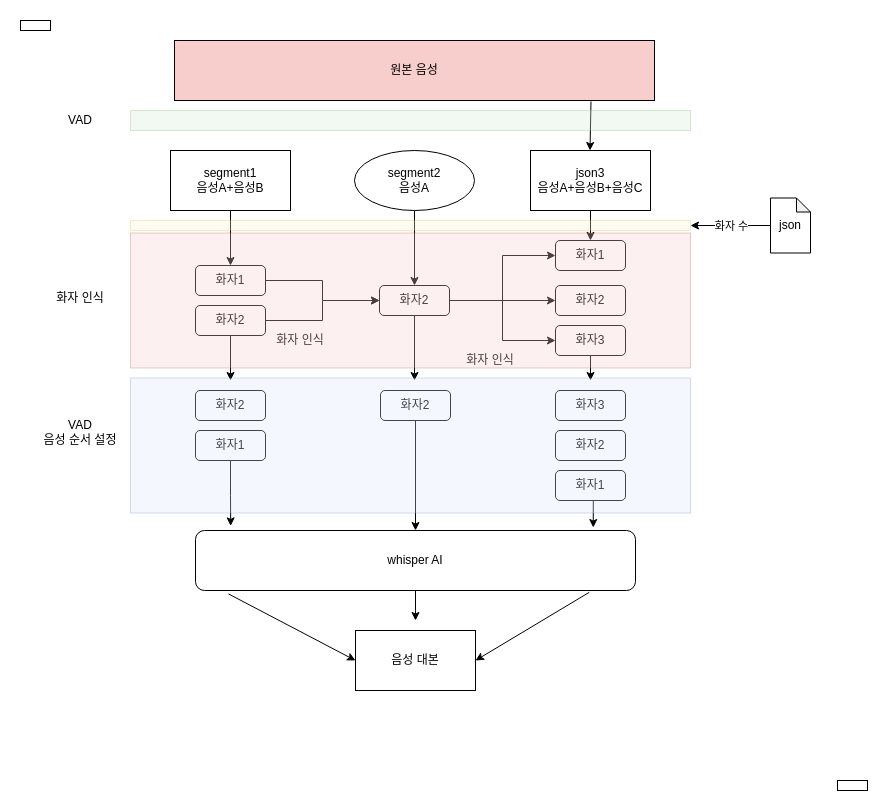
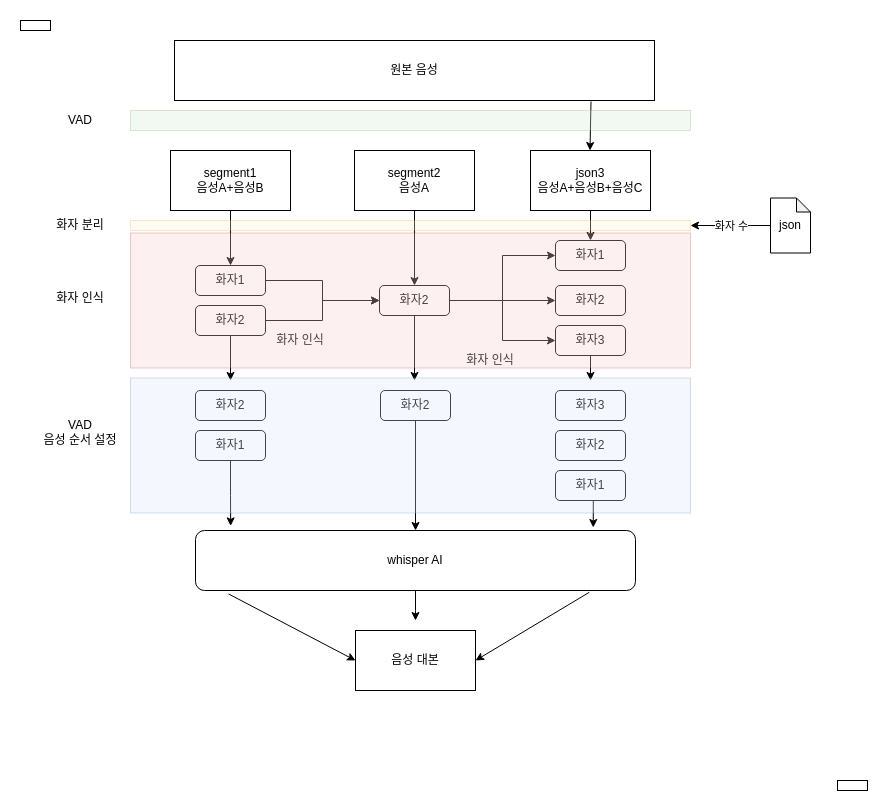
(415, 71) -> (415, 71)
(415, 181) -> (415, 181)
none -> (81, 226)
